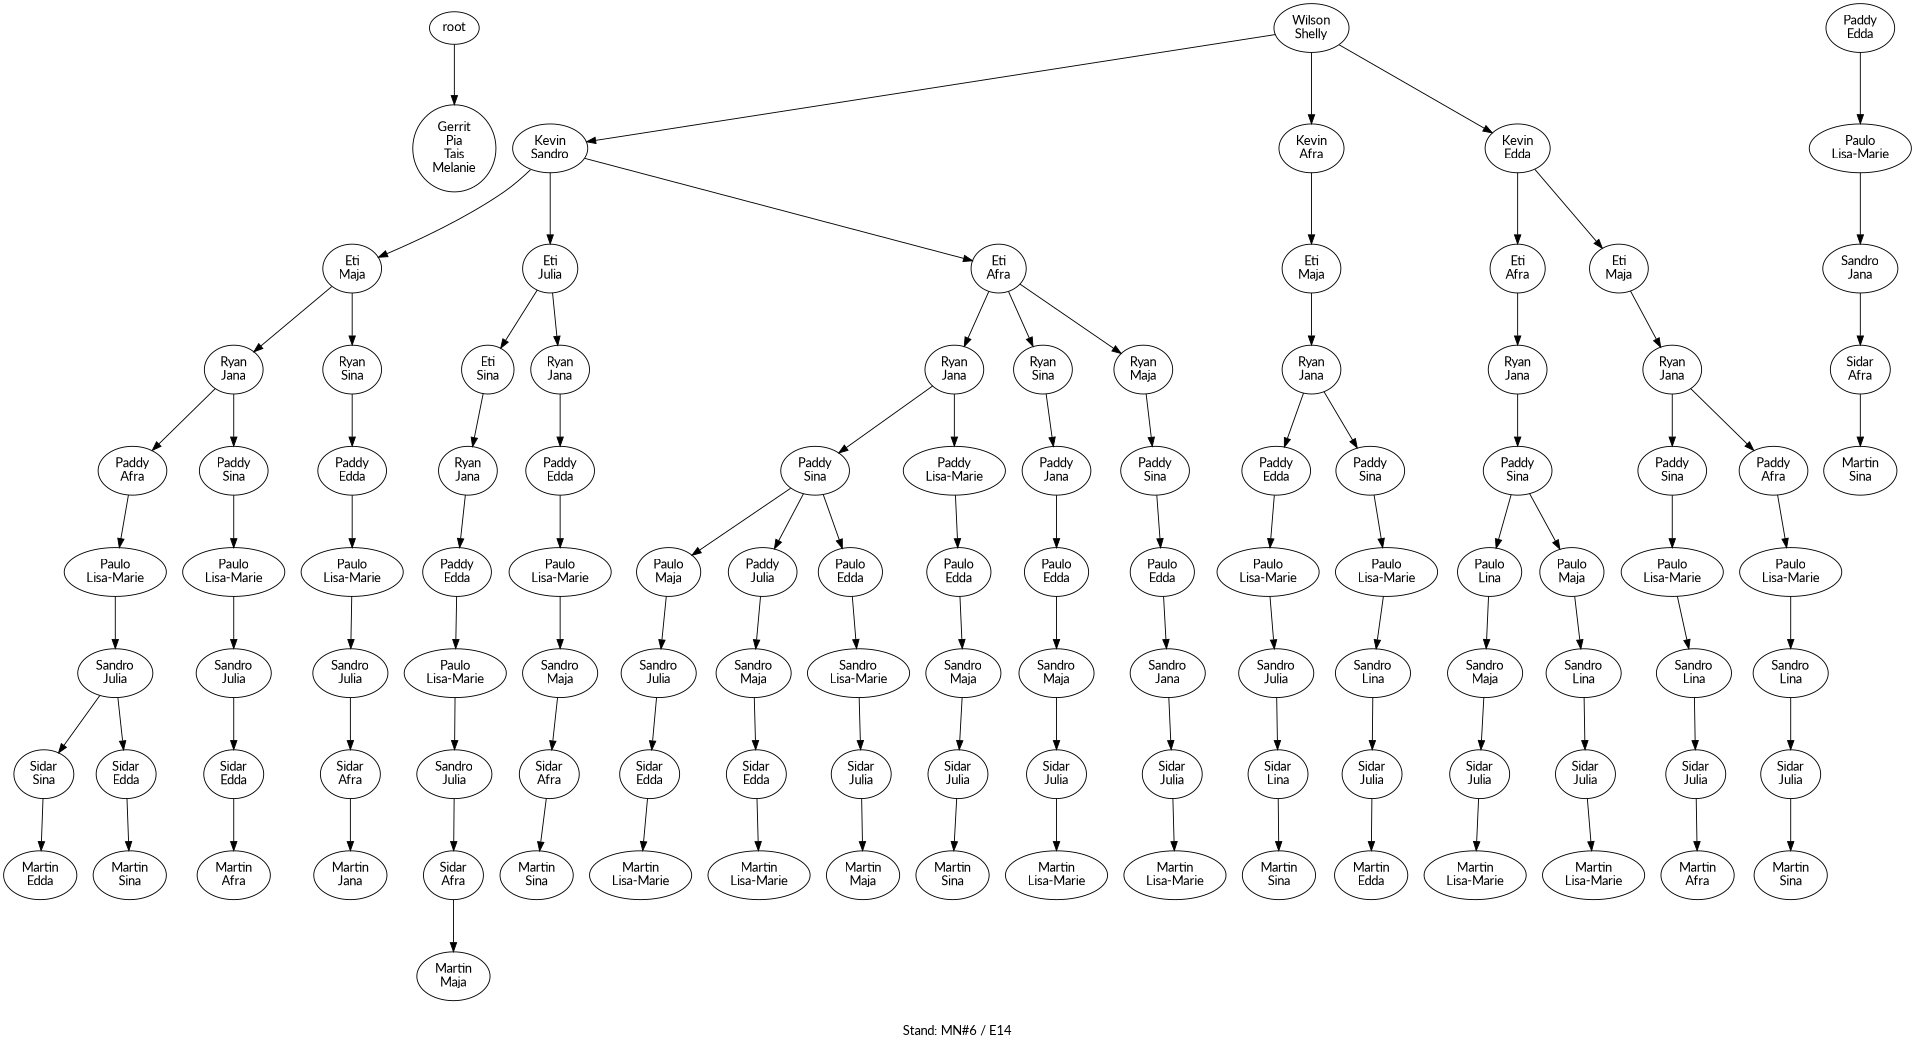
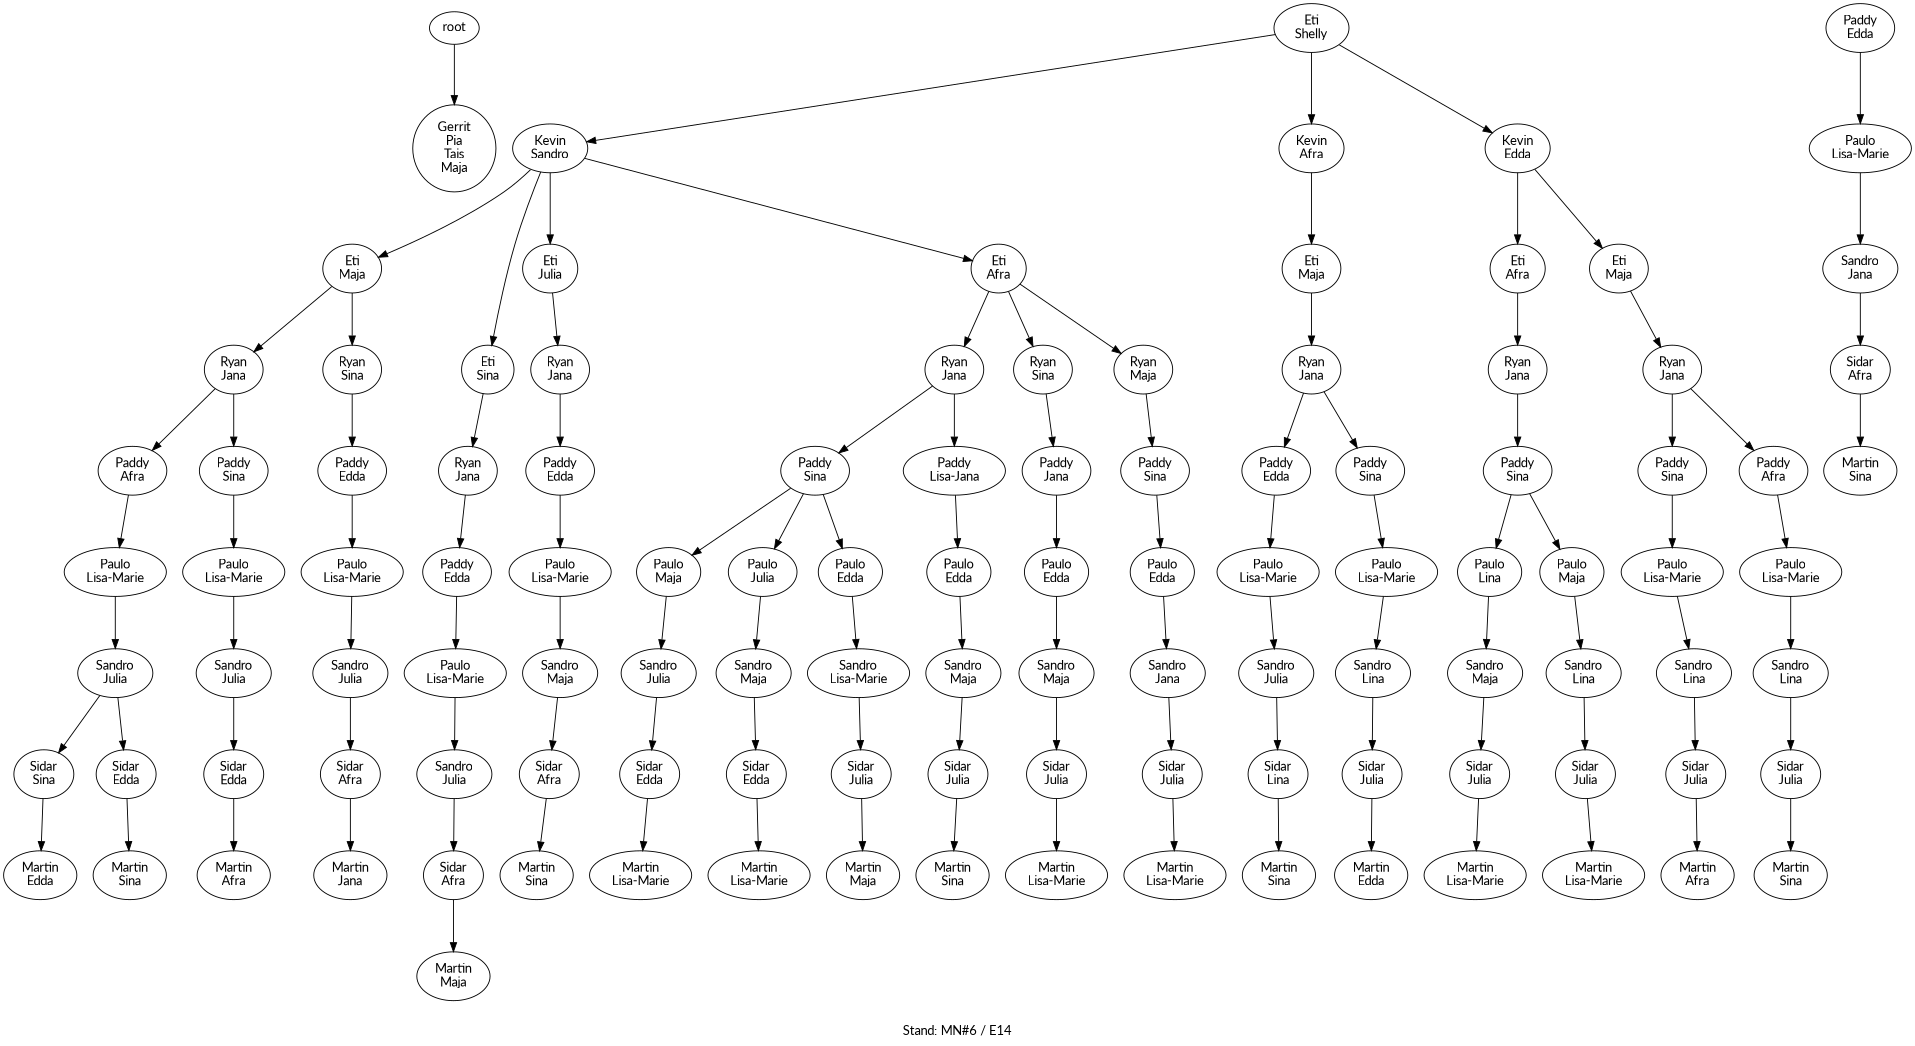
(1311, 28) -> (1311, 28)
(454, 148) -> (454, 148)
(522, 315) -> (513, 253)
(954, 471) -> (954, 471)
(763, 572) -> (763, 572)
